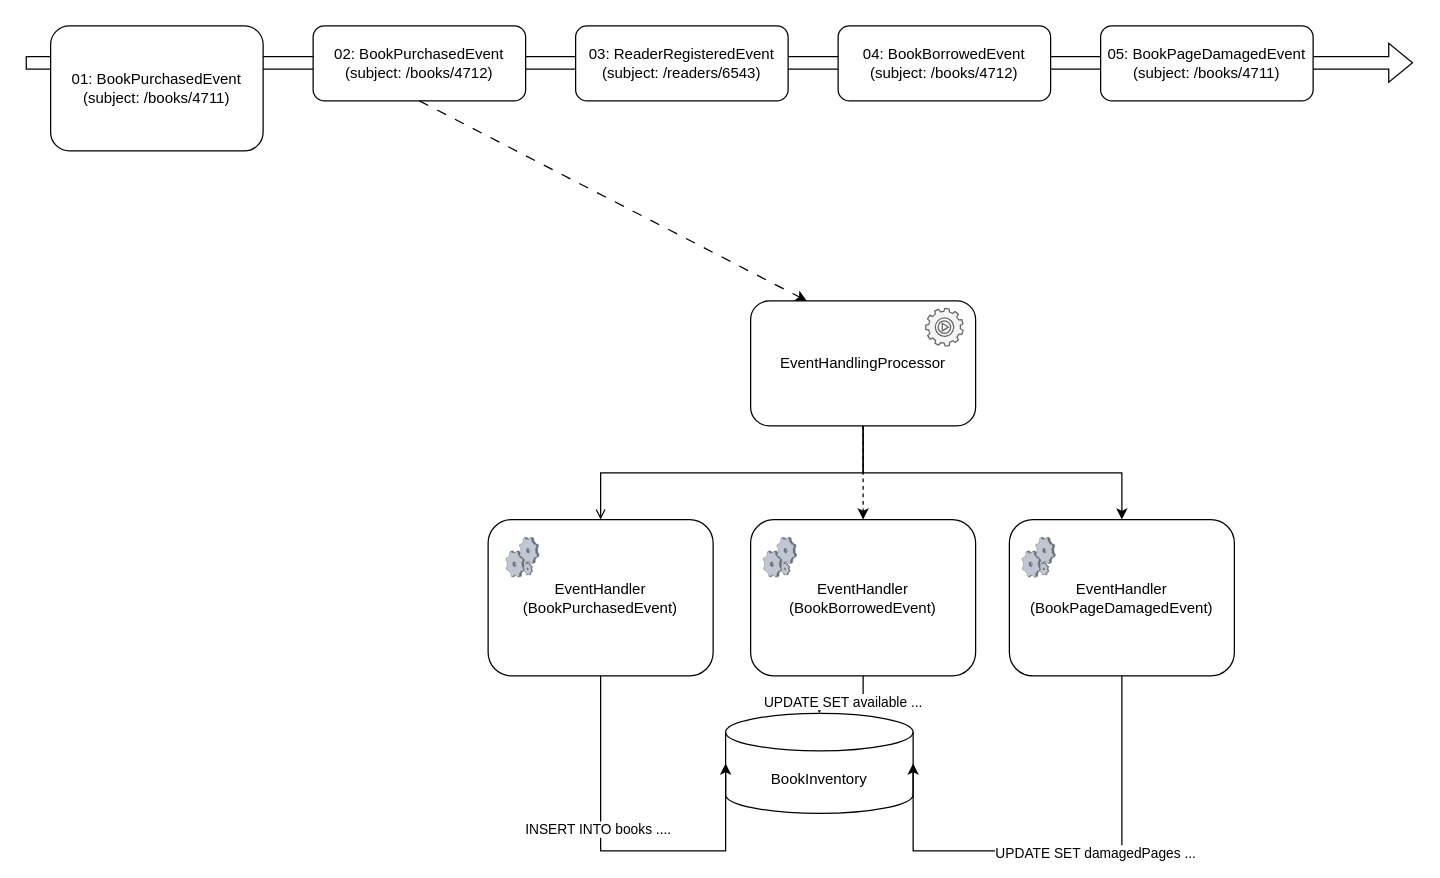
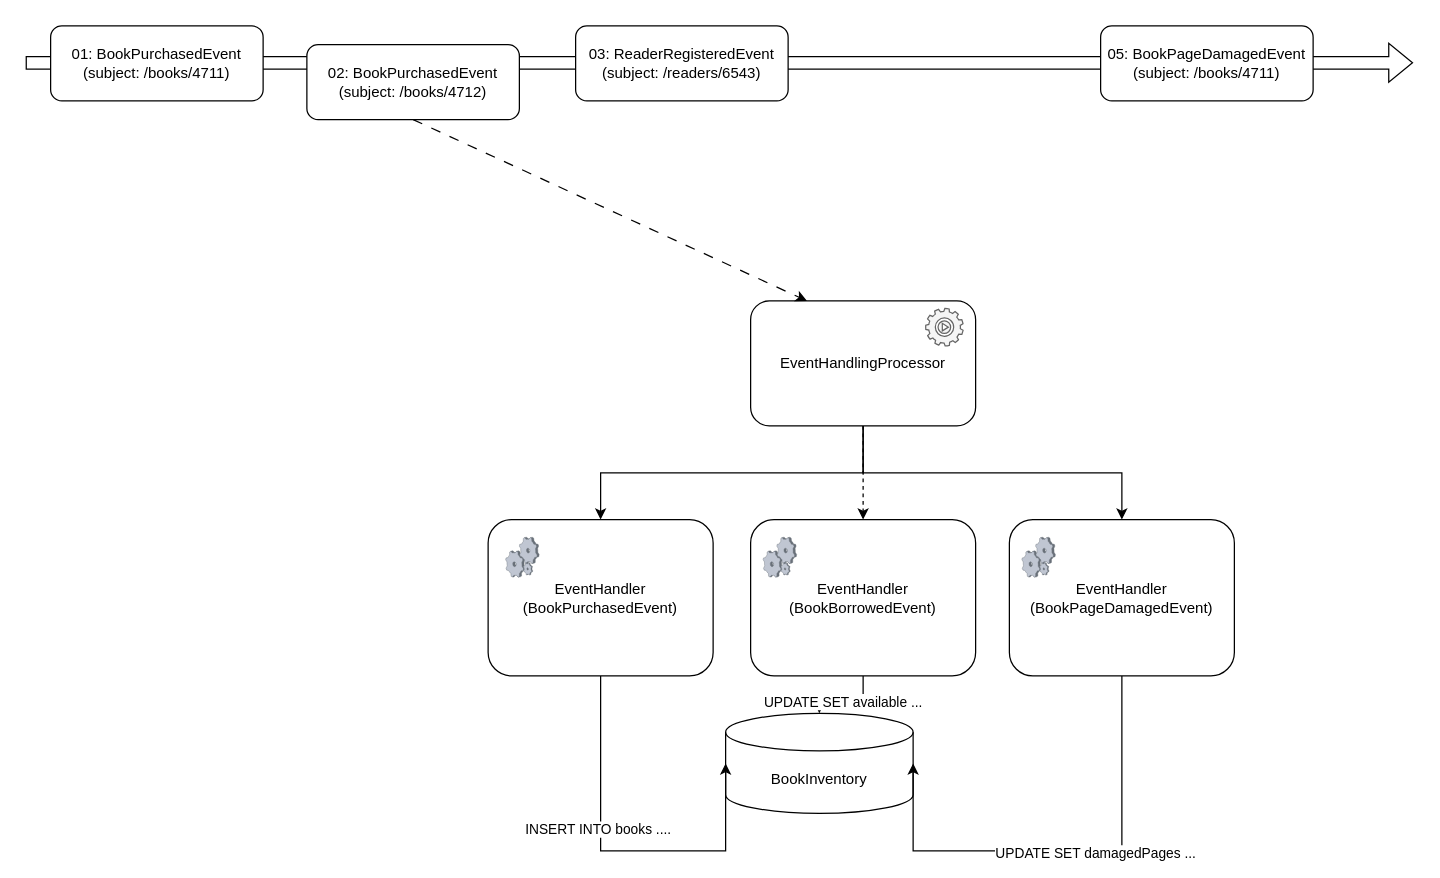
(419, 63) -> (413, 82)
(944, 63) -> none
(157, 88) -> (157, 63)
(601, 511) -> (601, 509)
